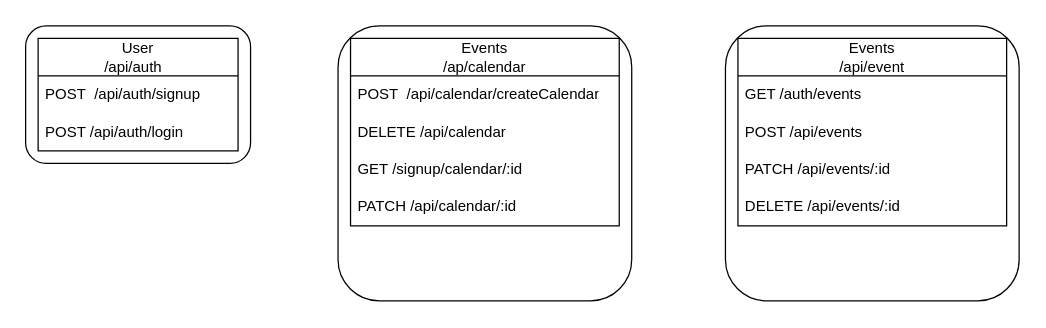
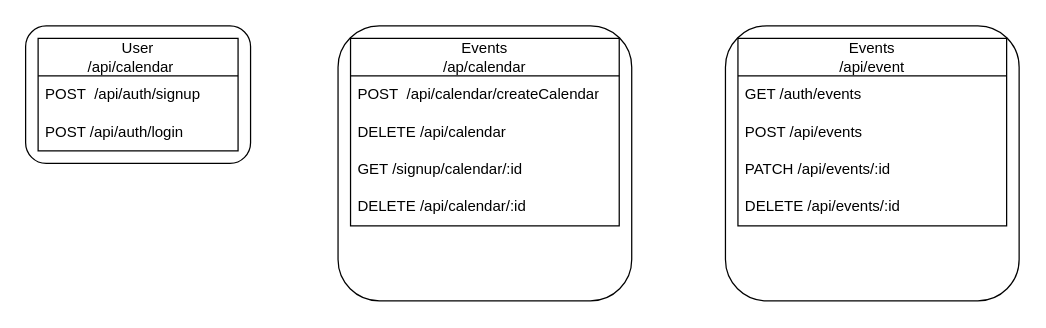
(138, 57) -> (138, 57)
(445, 207) -> (449, 207)
